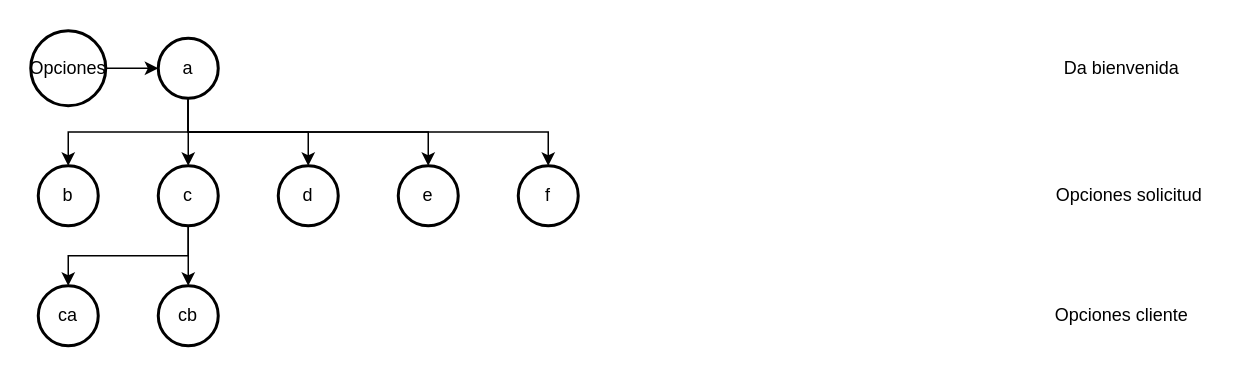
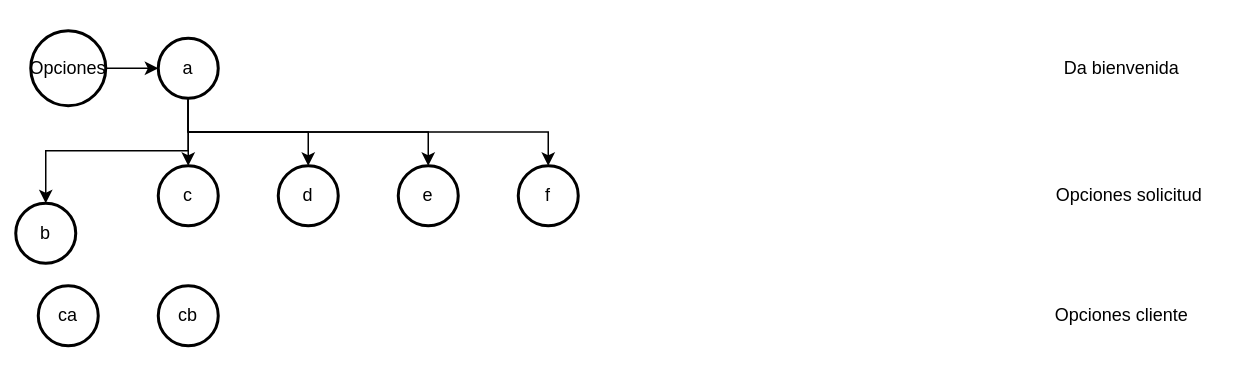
(68, 196) -> (46, 233)
(117, 256) -> none
(188, 266) -> none
